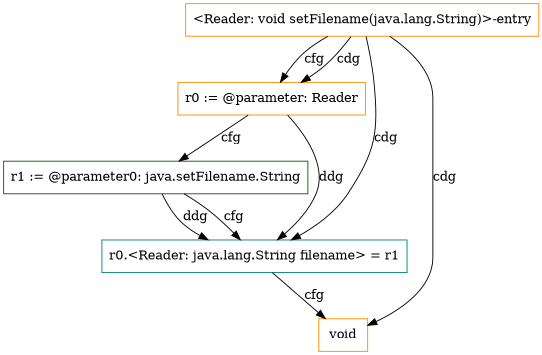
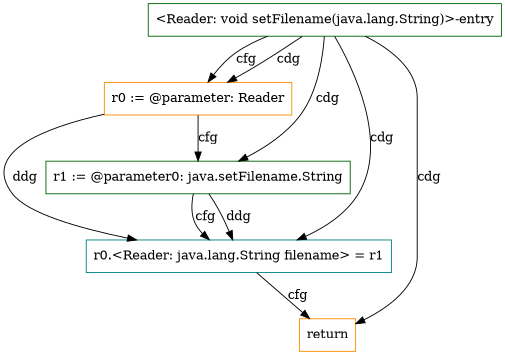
(362, 20) -> (325, 20)
none -> (304, 109)
(343, 335) -> (328, 335)
